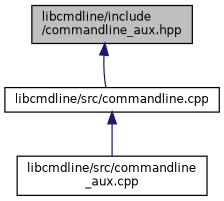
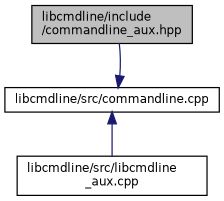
(104, 72) -> (120, 59)
(112, 176) -> (112, 176)
